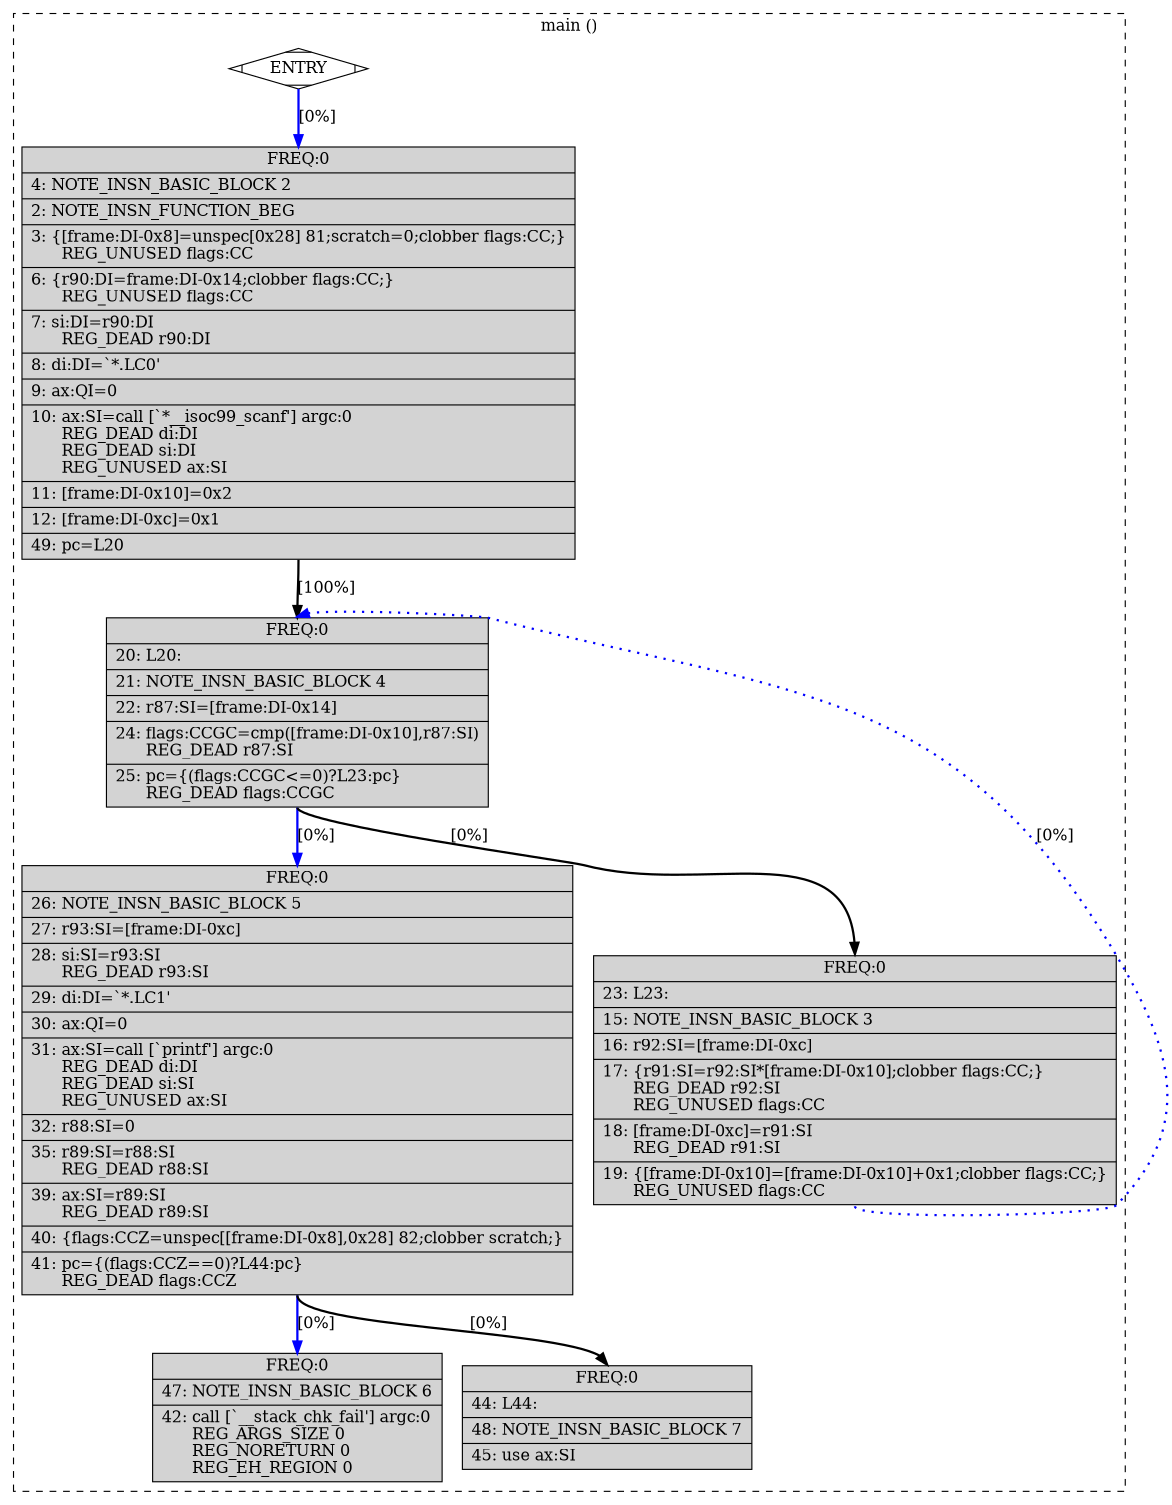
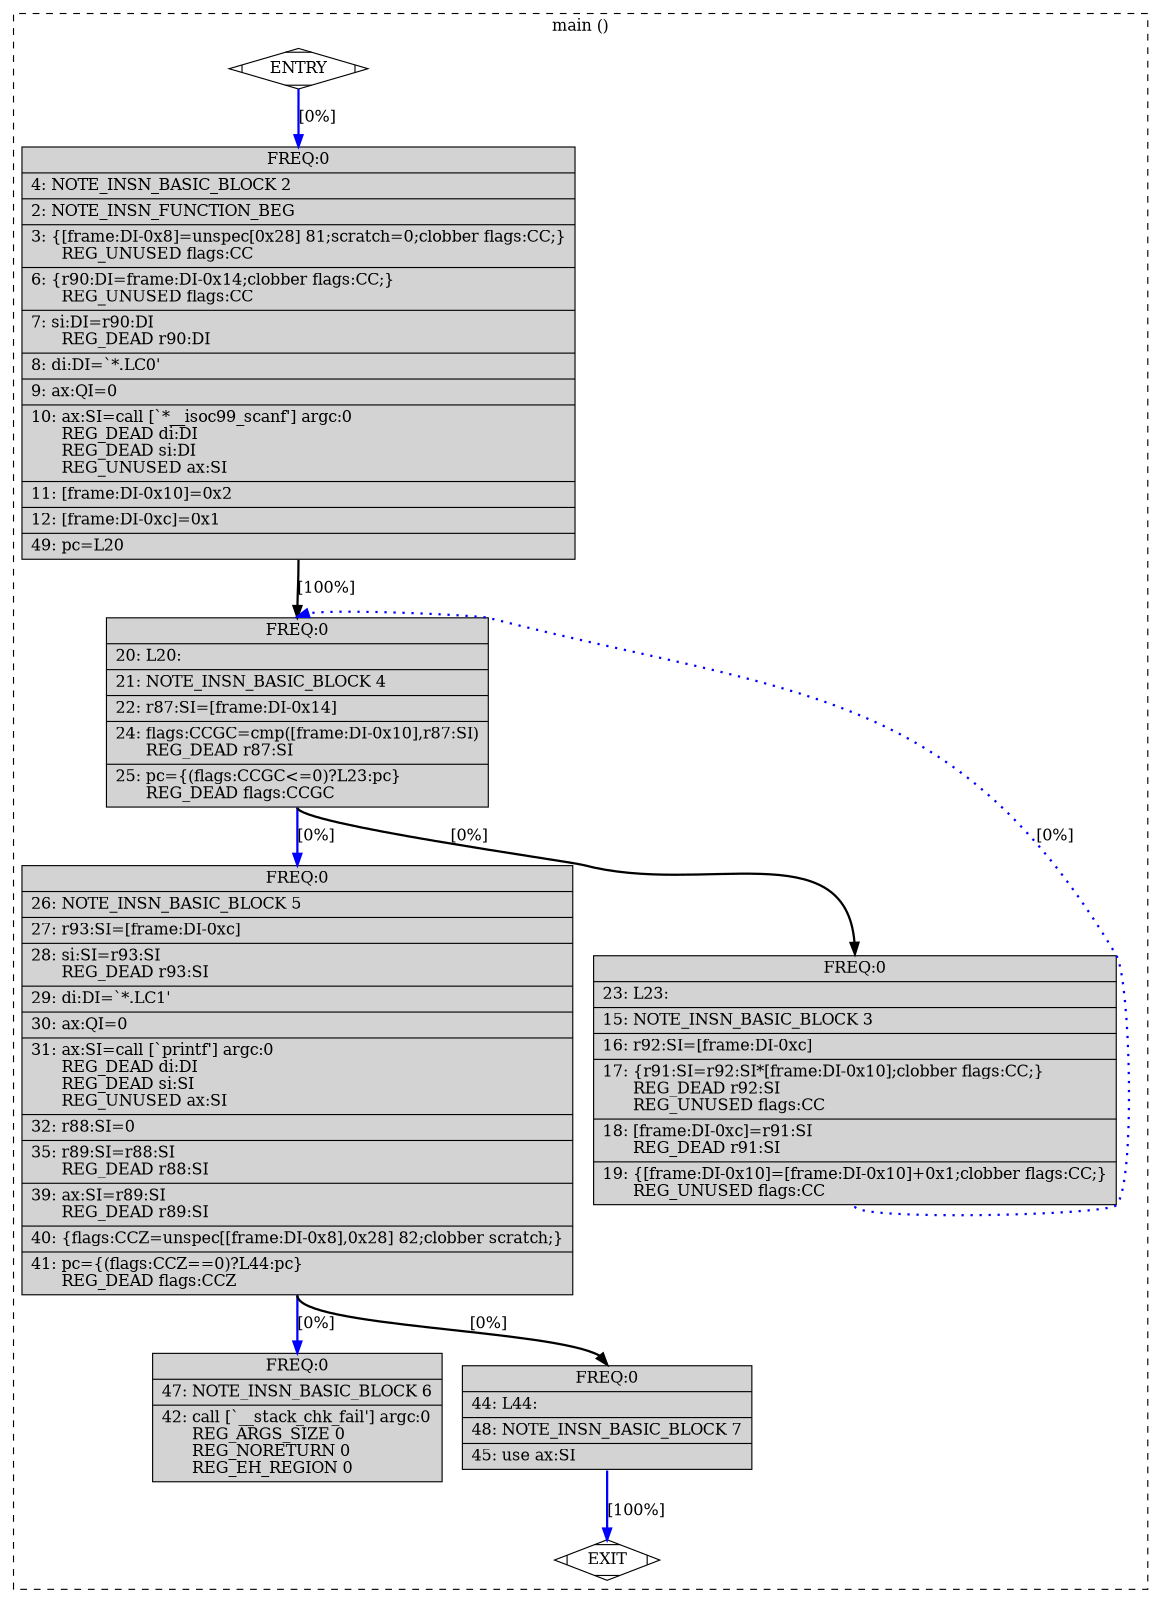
none -> (607, 1560)
